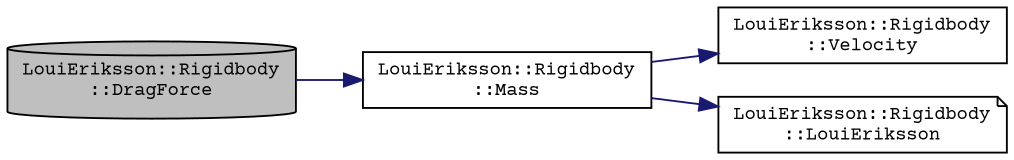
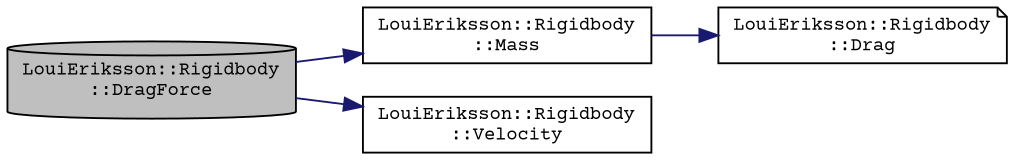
(675, 59) -> (320, 101)
(863, 125) -> (863, 35)
